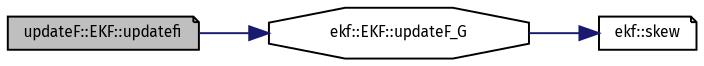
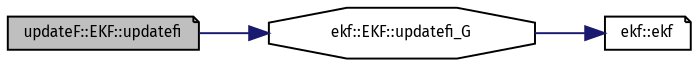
(399, 33) -> (402, 33)
(648, 33) -> (648, 33)
